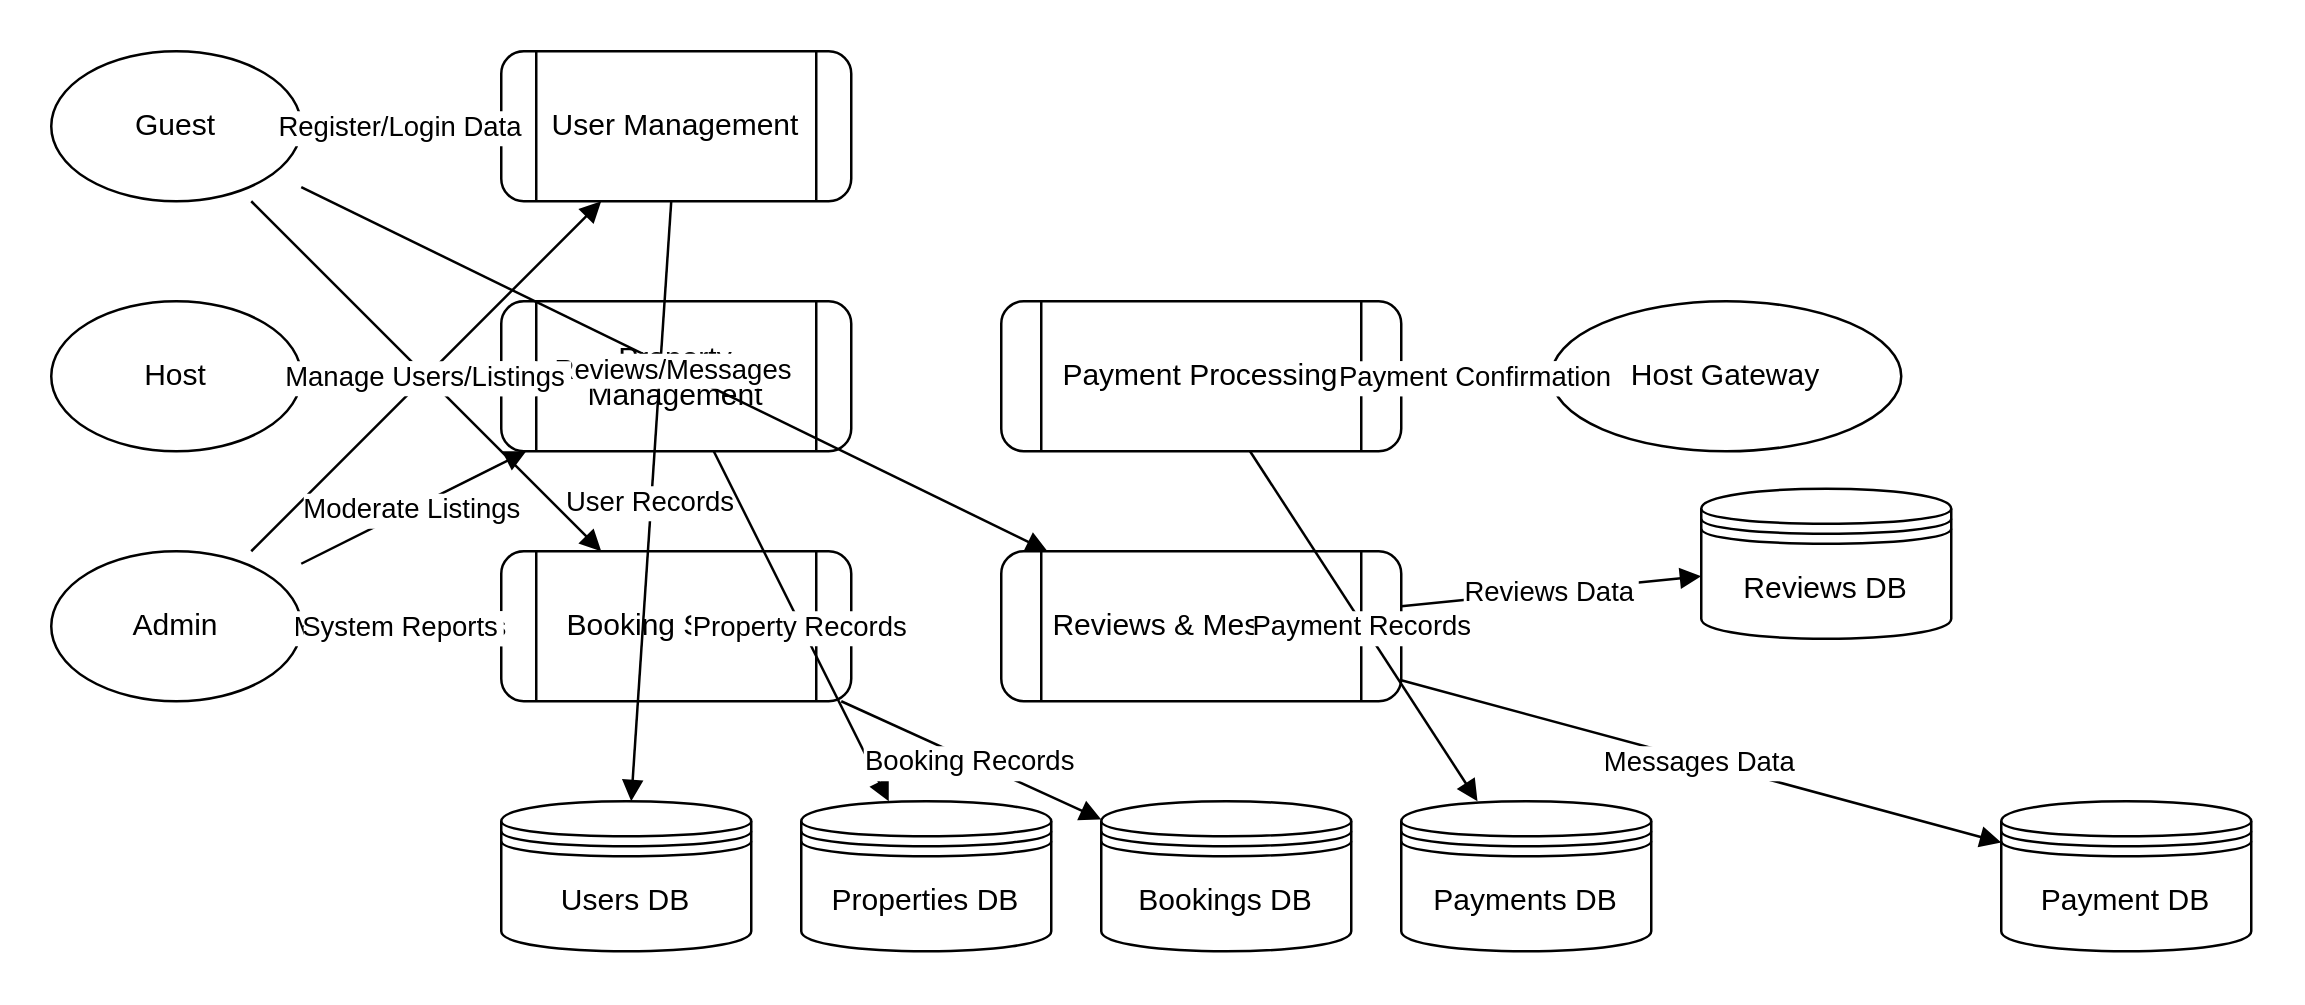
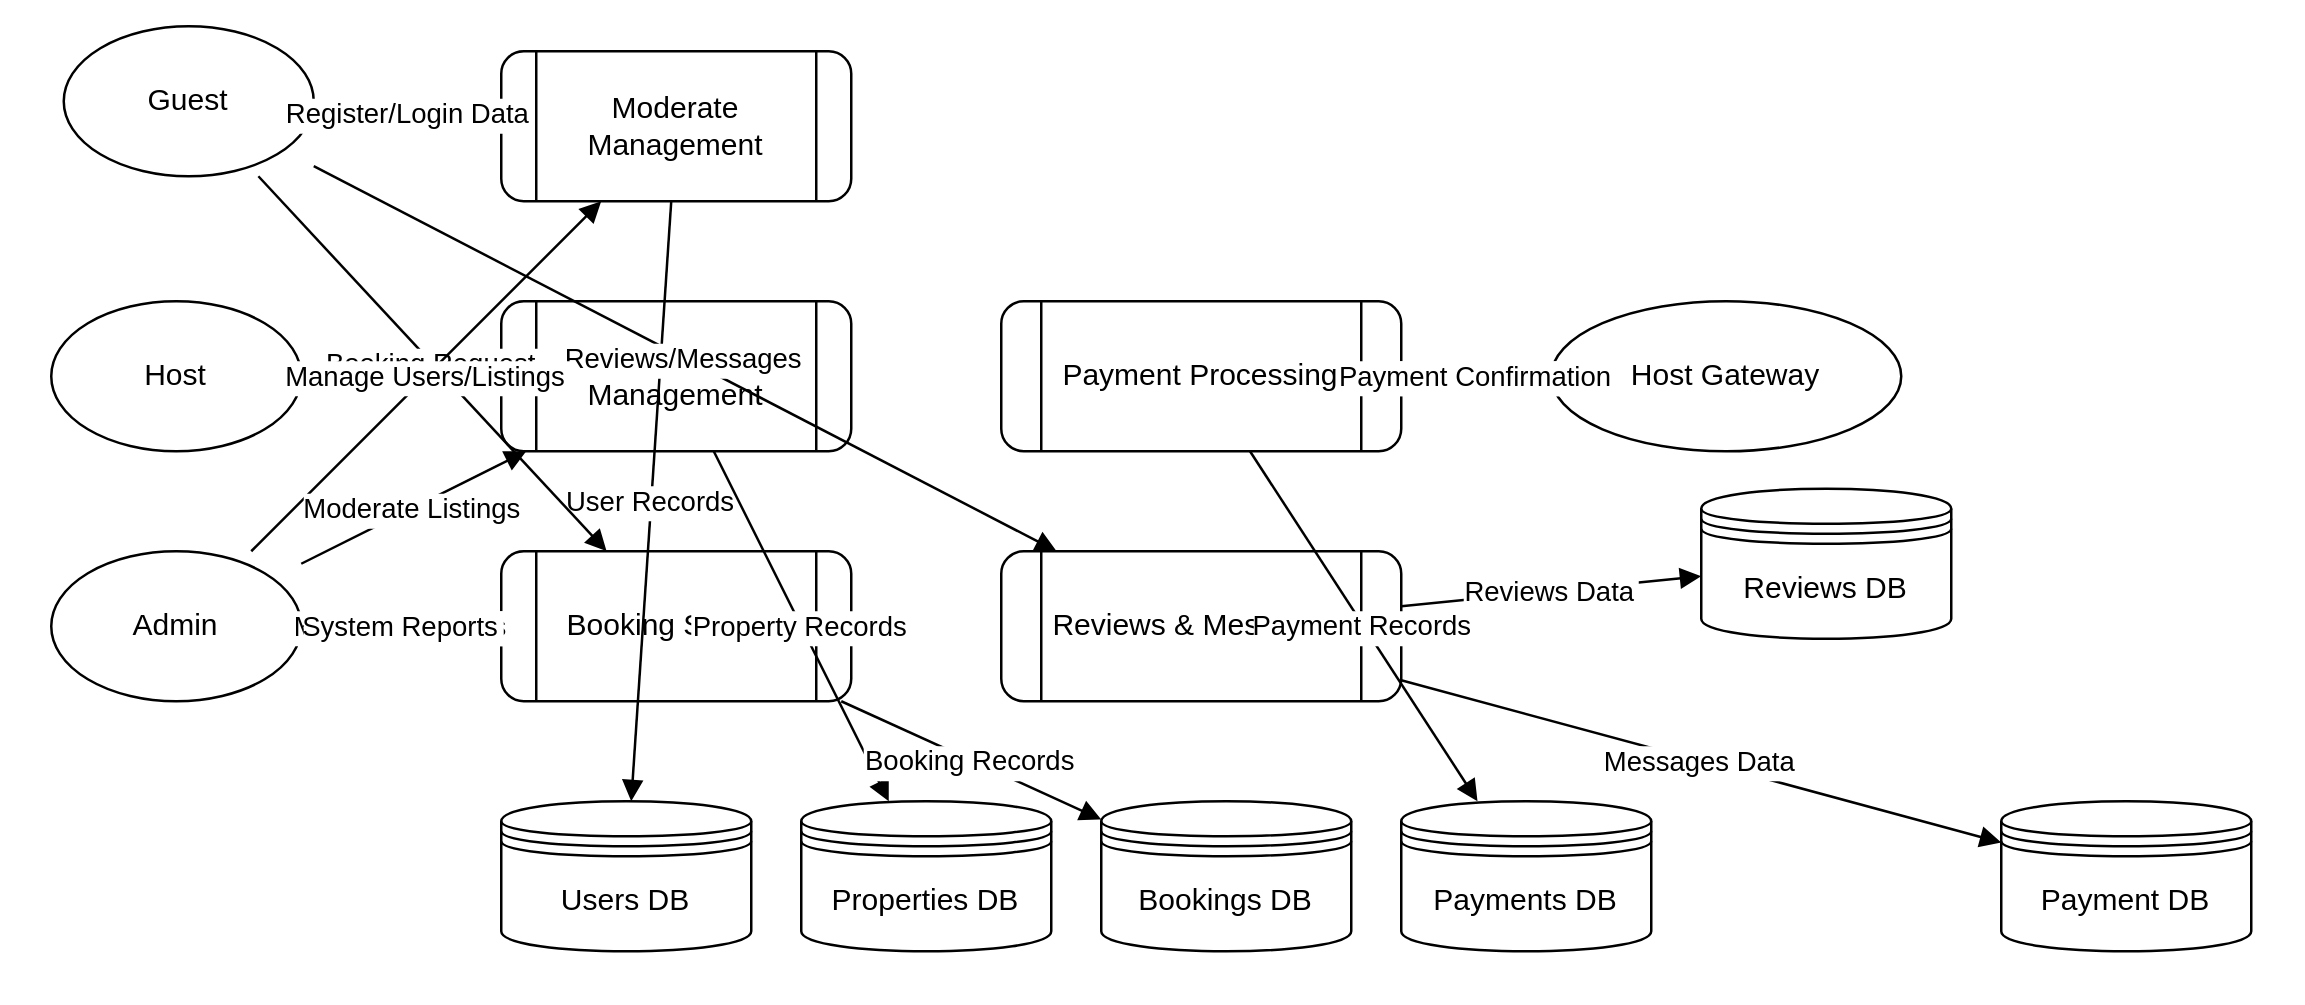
(176, 126) -> (189, 101)
(676, 126) -> (676, 126)
